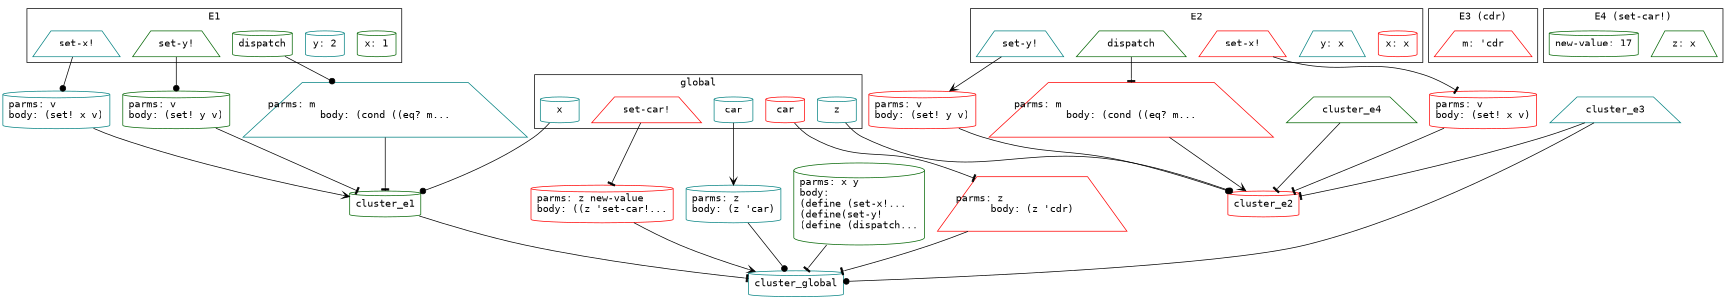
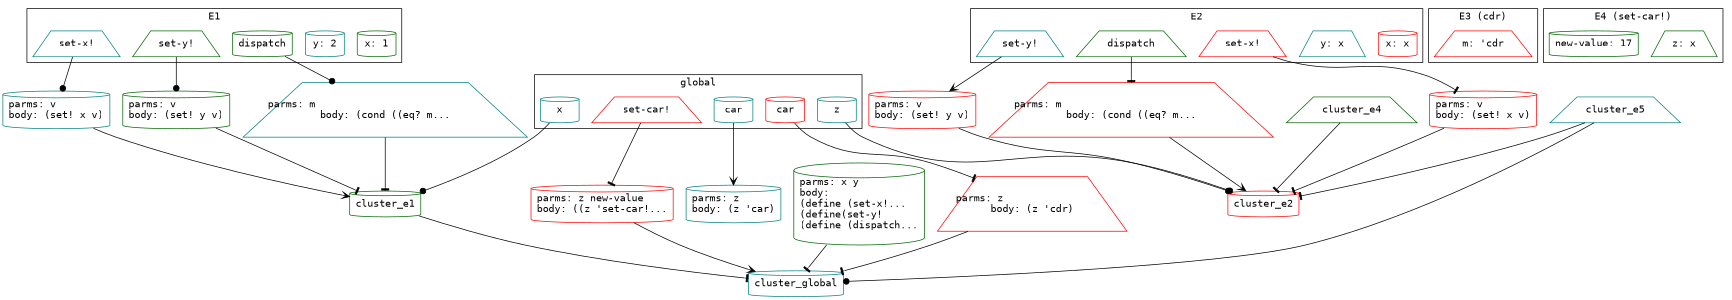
(1615, 110) -> (1615, 110)
(765, 244) -> none
